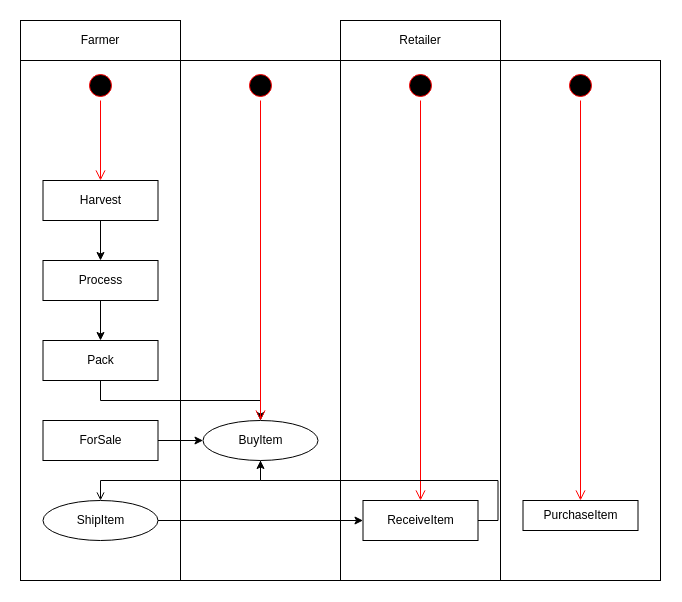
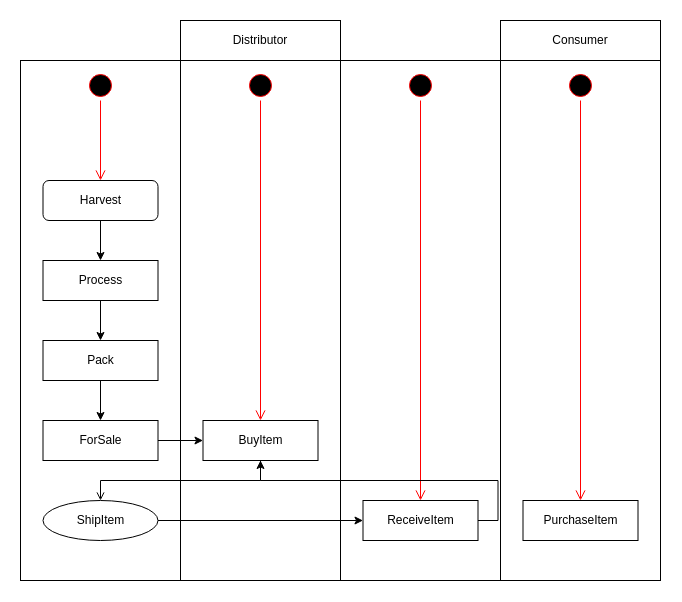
(101, 41) -> none
none -> (261, 41)
(421, 41) -> none
none -> (581, 41)
(101, 201) -> (101, 201)
(178, 401) -> (101, 406)
(261, 441) -> (261, 441)
(581, 516) -> (581, 521)
